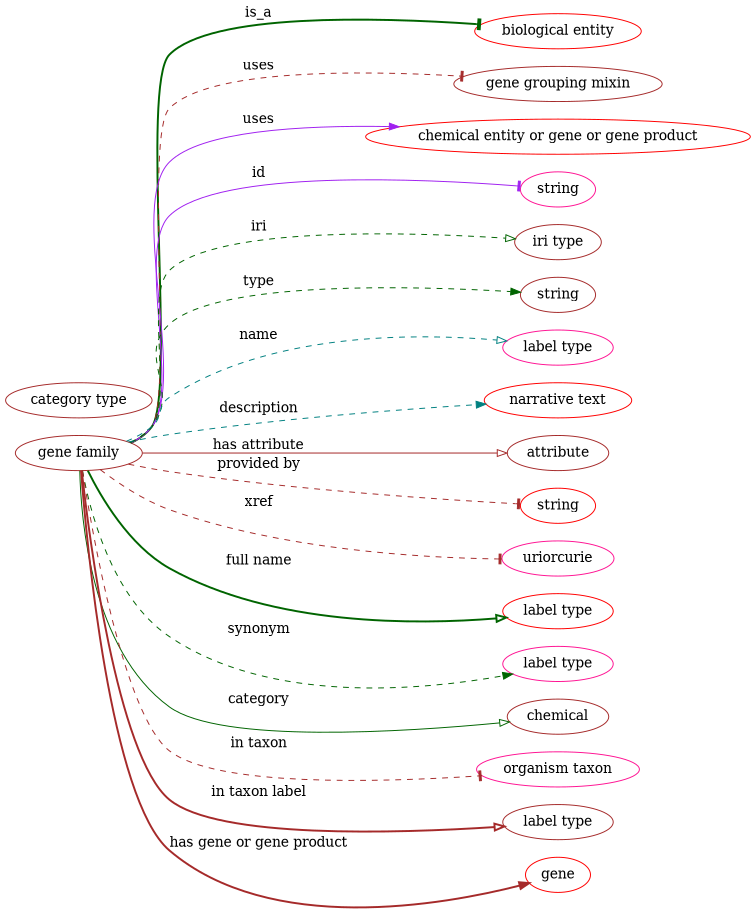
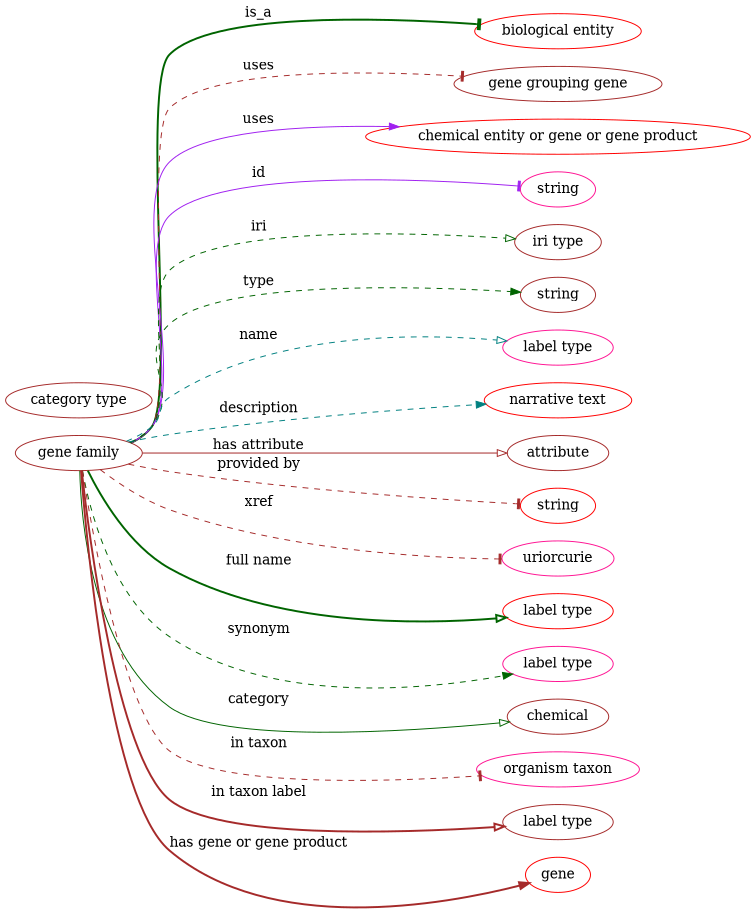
(558, 84) -> (558, 84)
